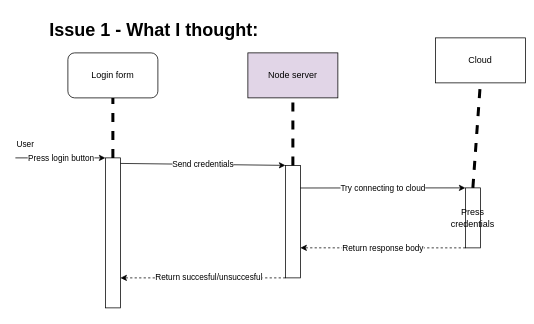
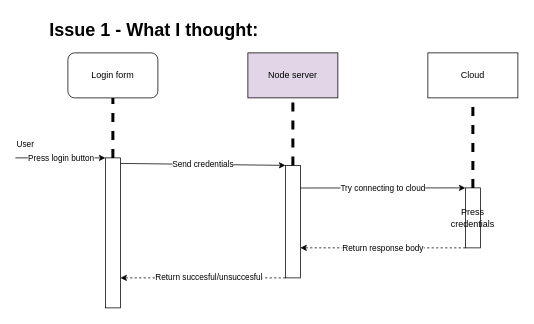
(480, 60) -> (473, 75)
